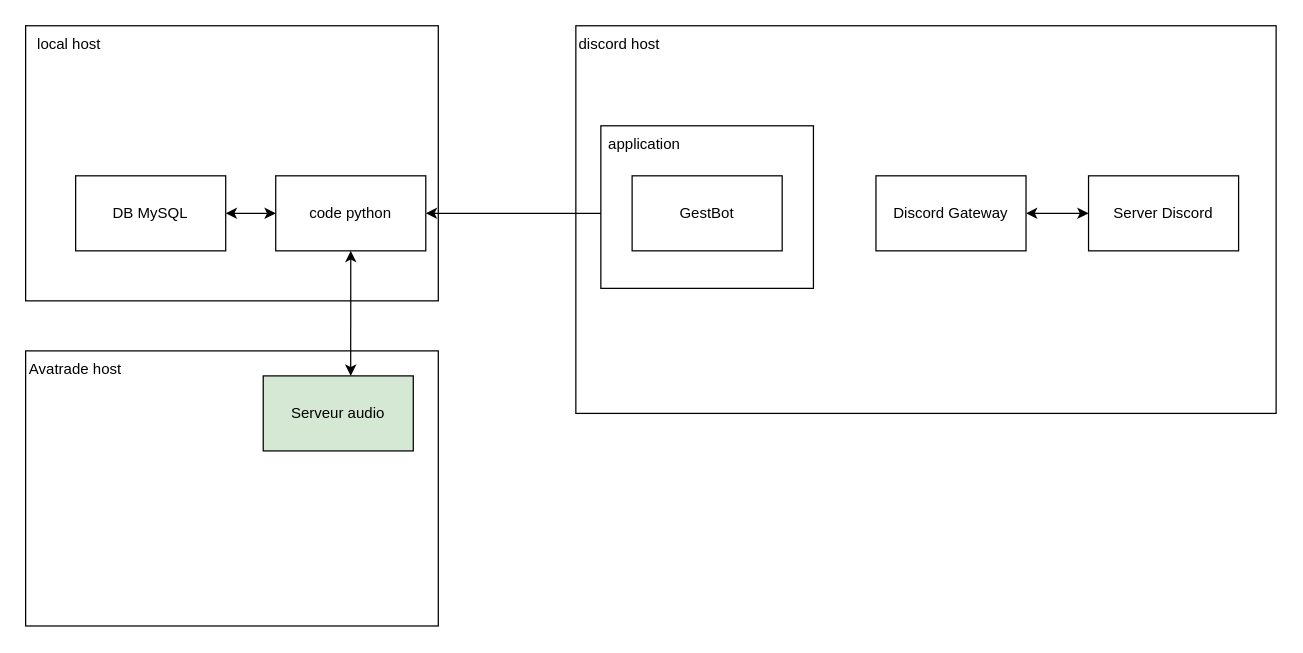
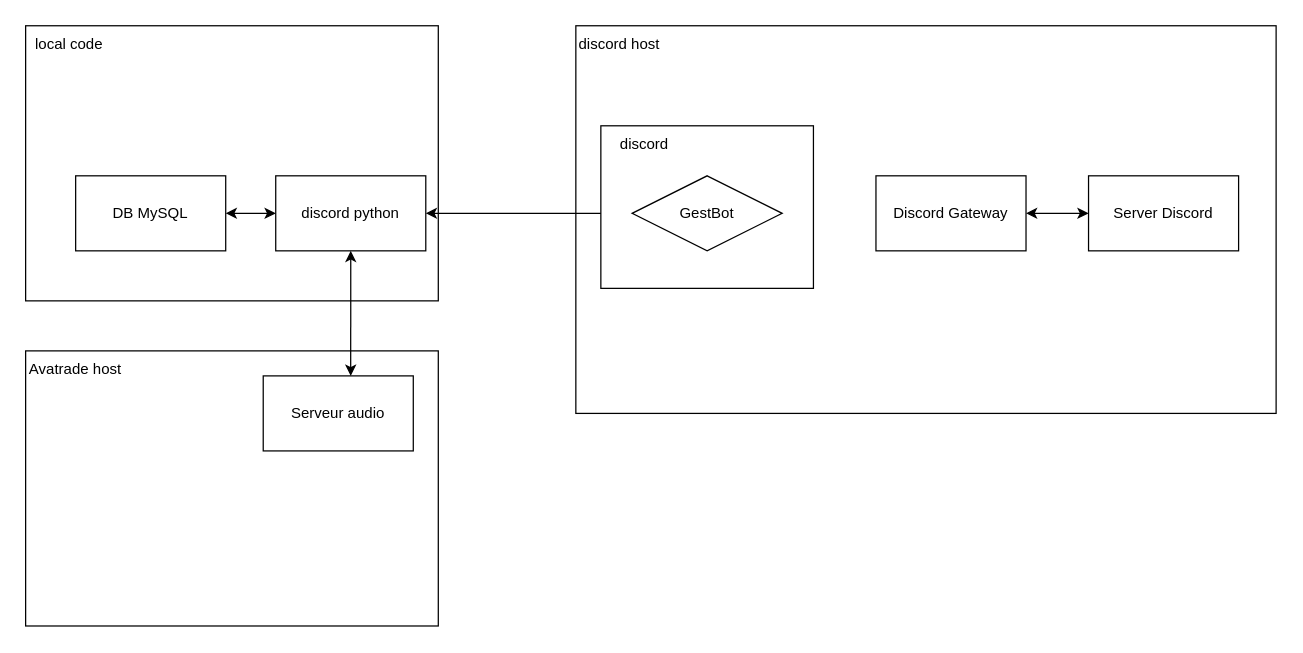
(69, 44) -> (69, 44)
(644, 144) -> (644, 144)
(351, 213) -> (351, 213)
(707, 213) -> (707, 213)
(338, 413) -> (338, 413)
